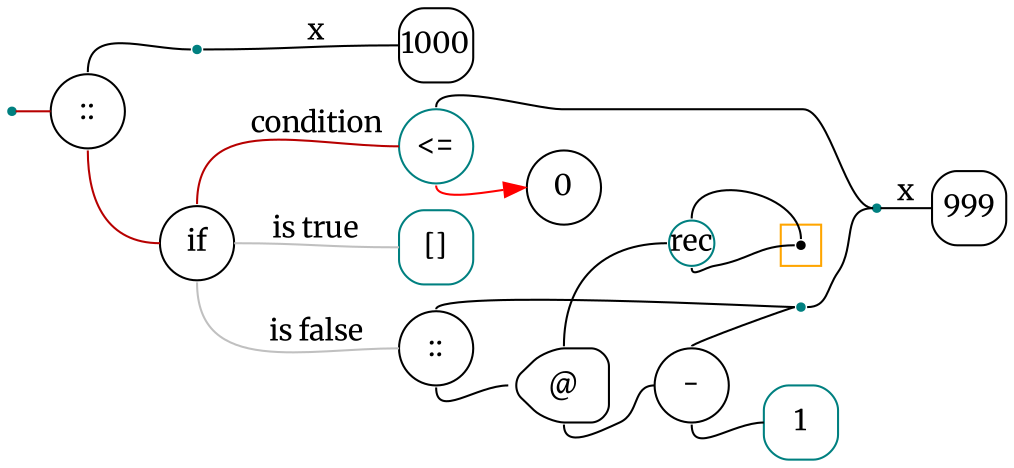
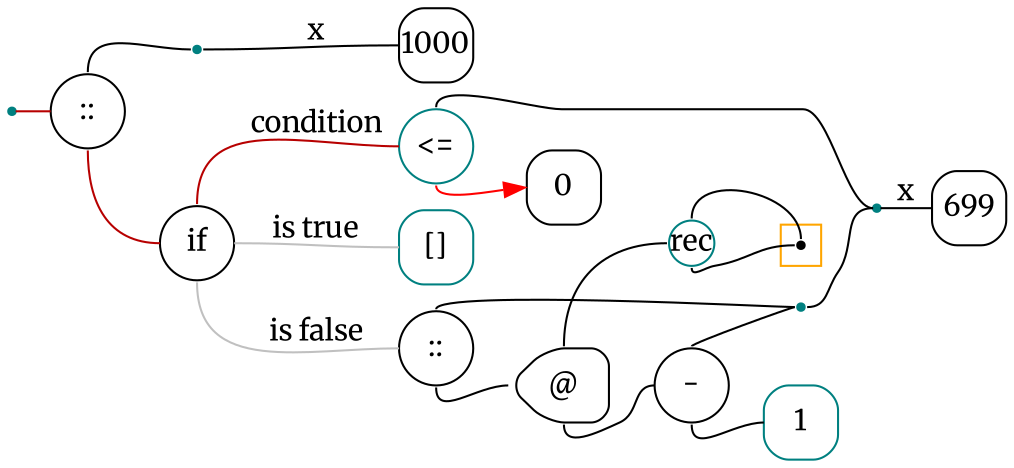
(564, 188) -> (564, 188)
(969, 208) -> (969, 208)
